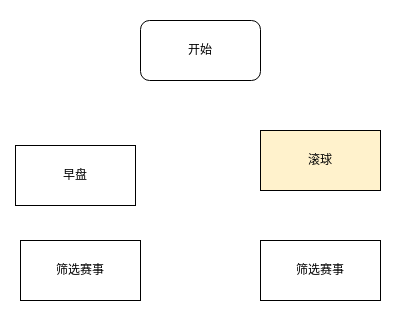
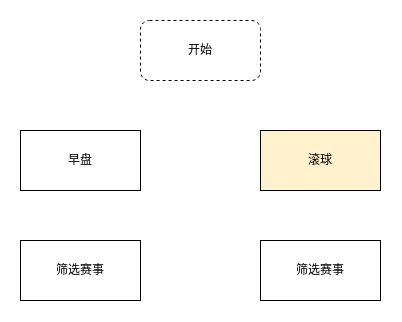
(201, 51) -> (201, 51)
(76, 176) -> (81, 161)
